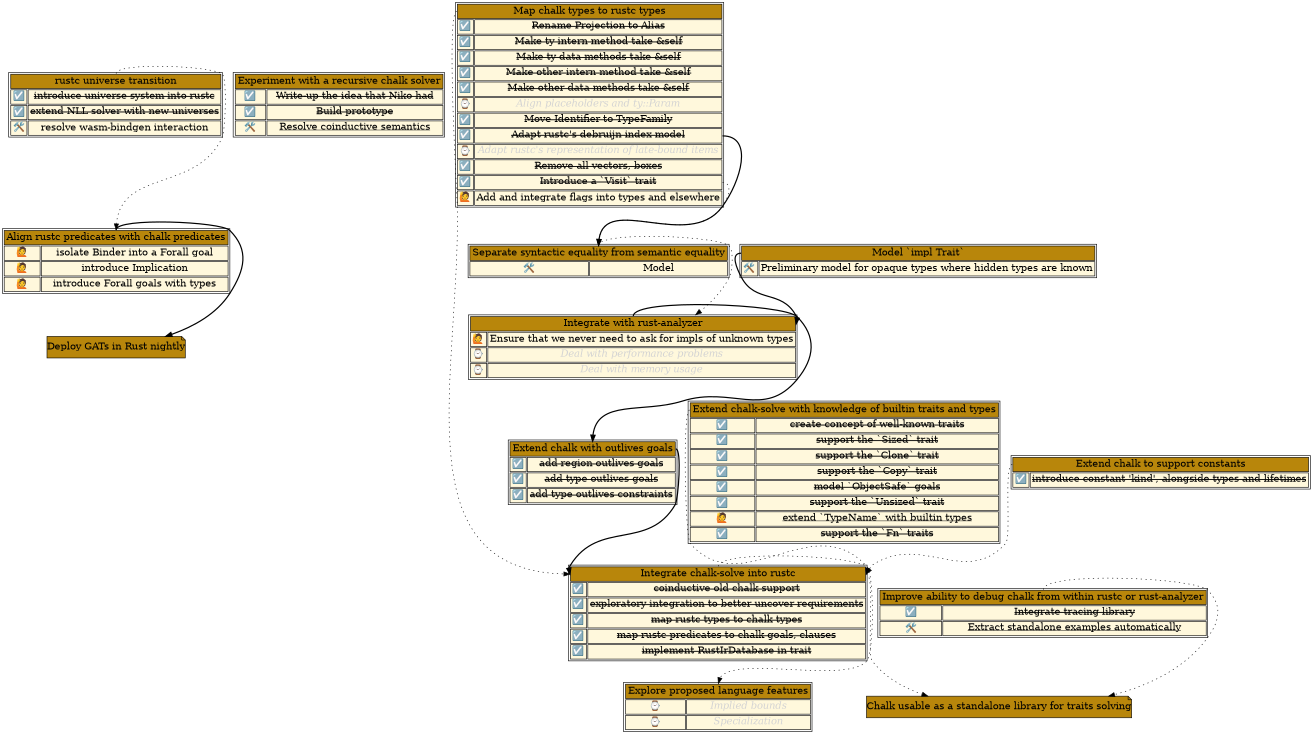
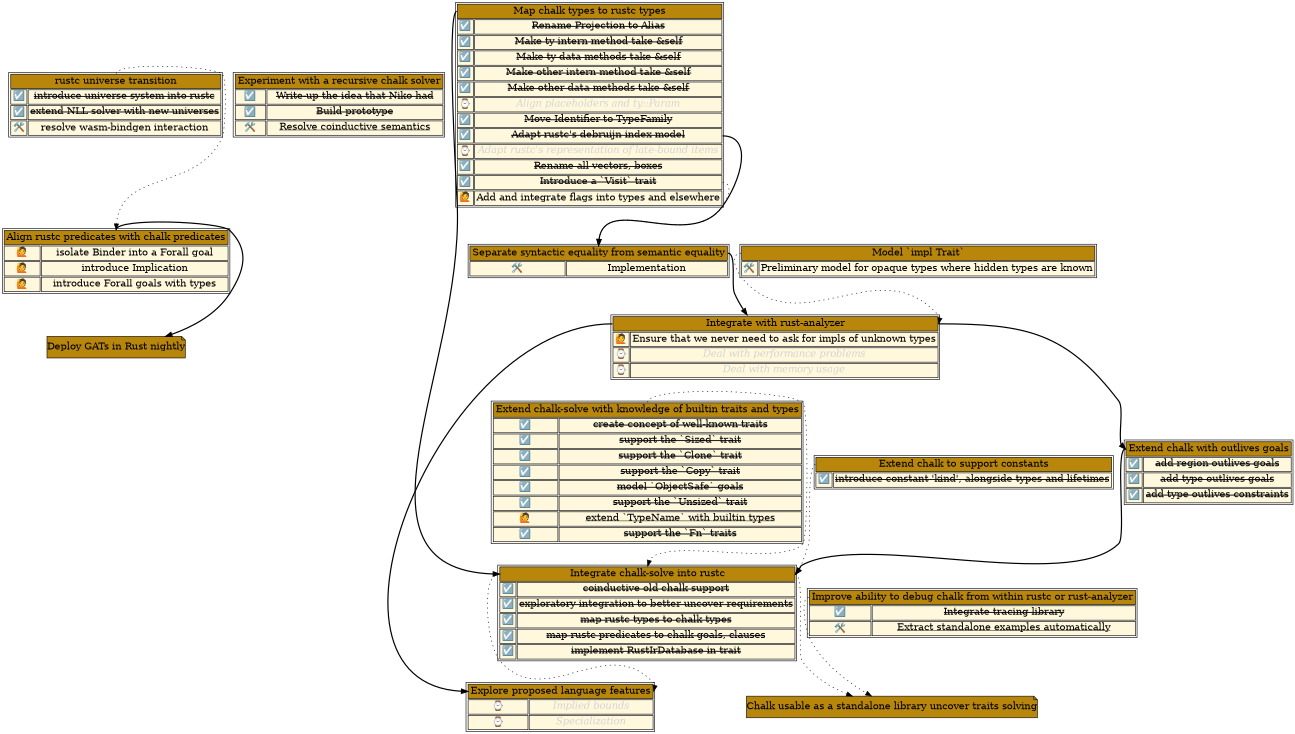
(598, 166) -> (598, 166)
(702, 239) -> (733, 282)
(658, 268) -> (647, 268)
(756, 292) -> (827, 299)
(453, 324) -> (446, 317)
none -> (423, 479)
(999, 707) -> (892, 707)
